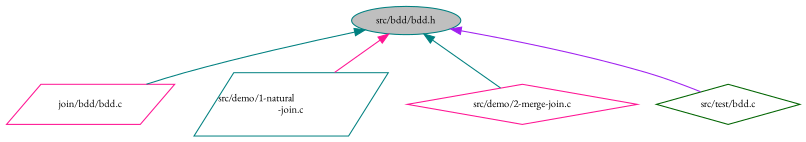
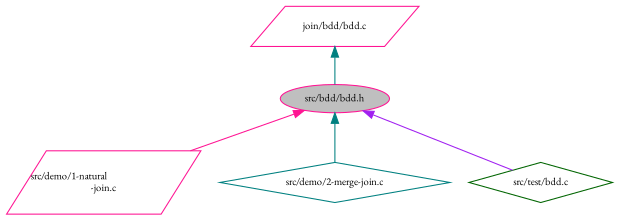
(406, 21) -> (335, 99)
(250, 56) -> (335, 71)
(291, 104) -> (104, 182)
(522, 104) -> (335, 182)
